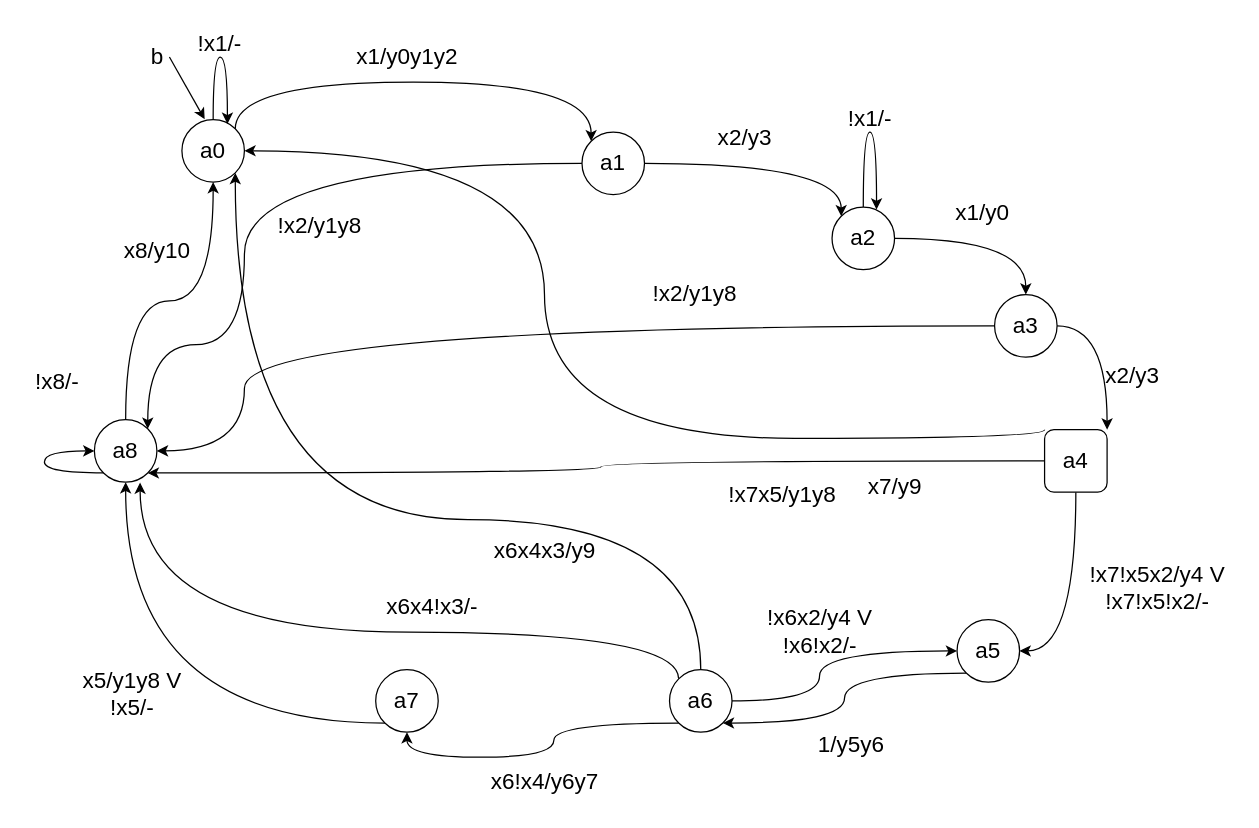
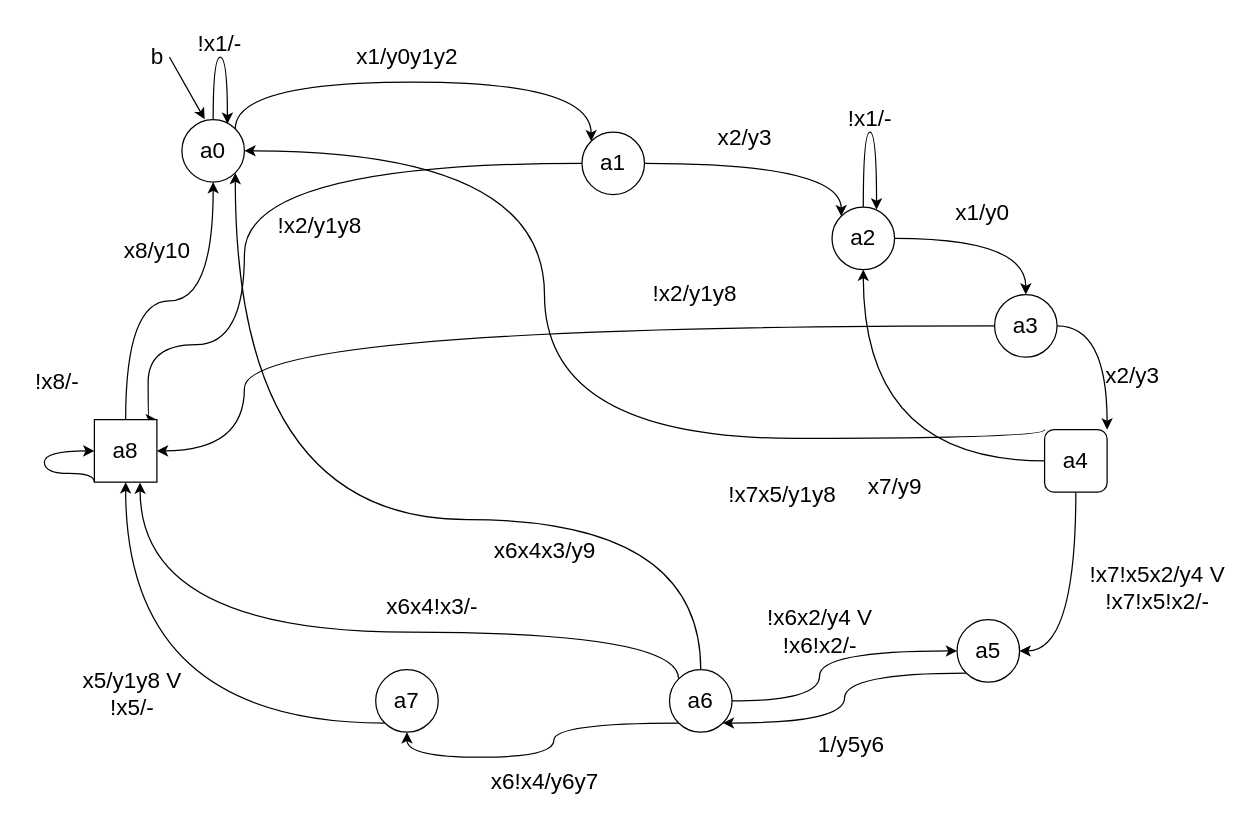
(126, 451) -> (126, 451)
(852, 461) -> (903, 408)
